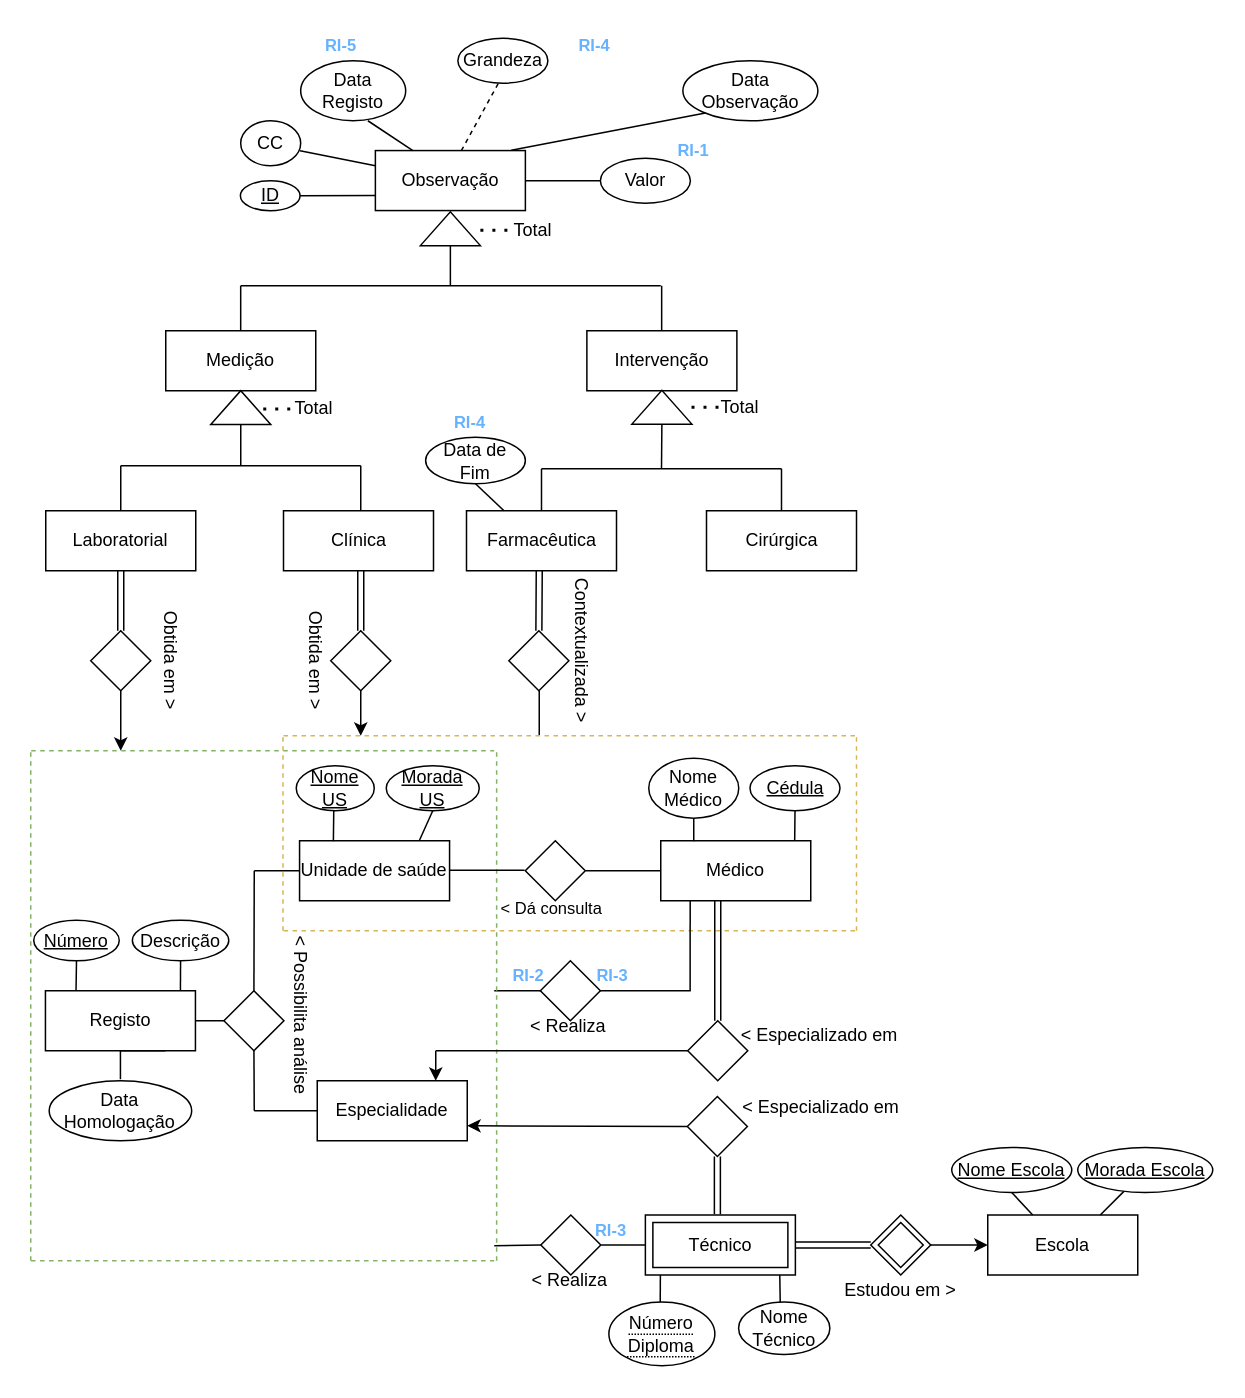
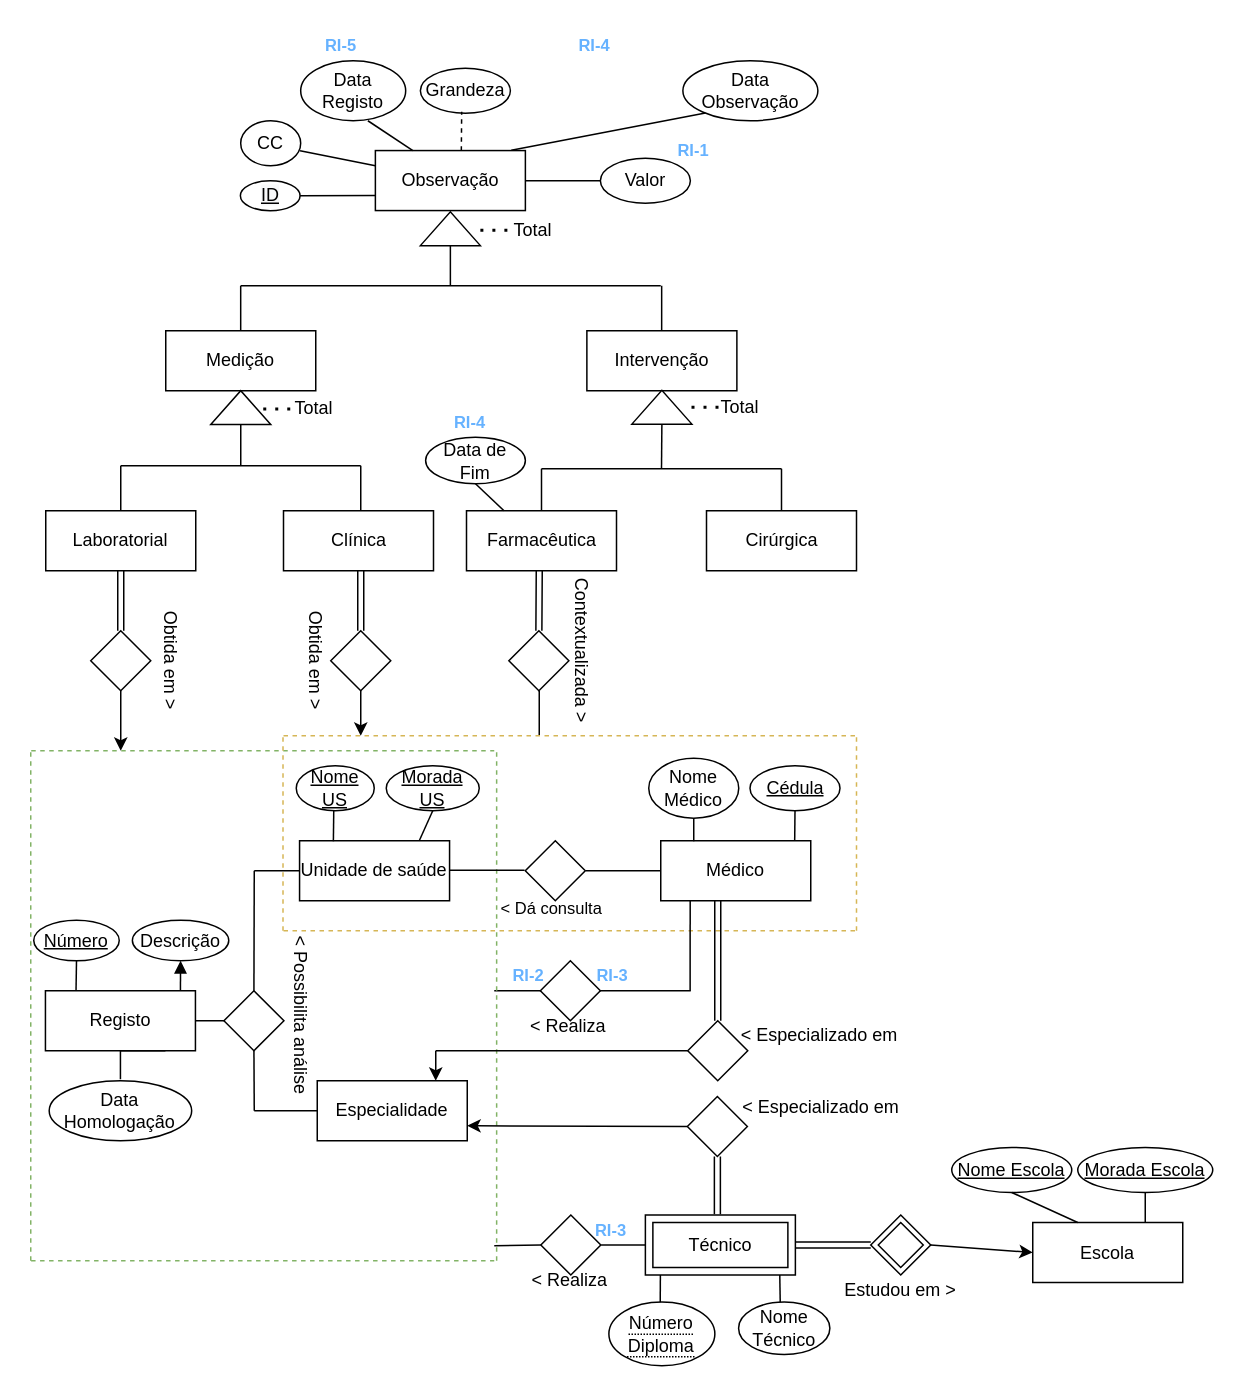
(503, 61) -> (465, 91)
(181, 968) -> (181, 974)
(1063, 1245) -> (1108, 1253)
